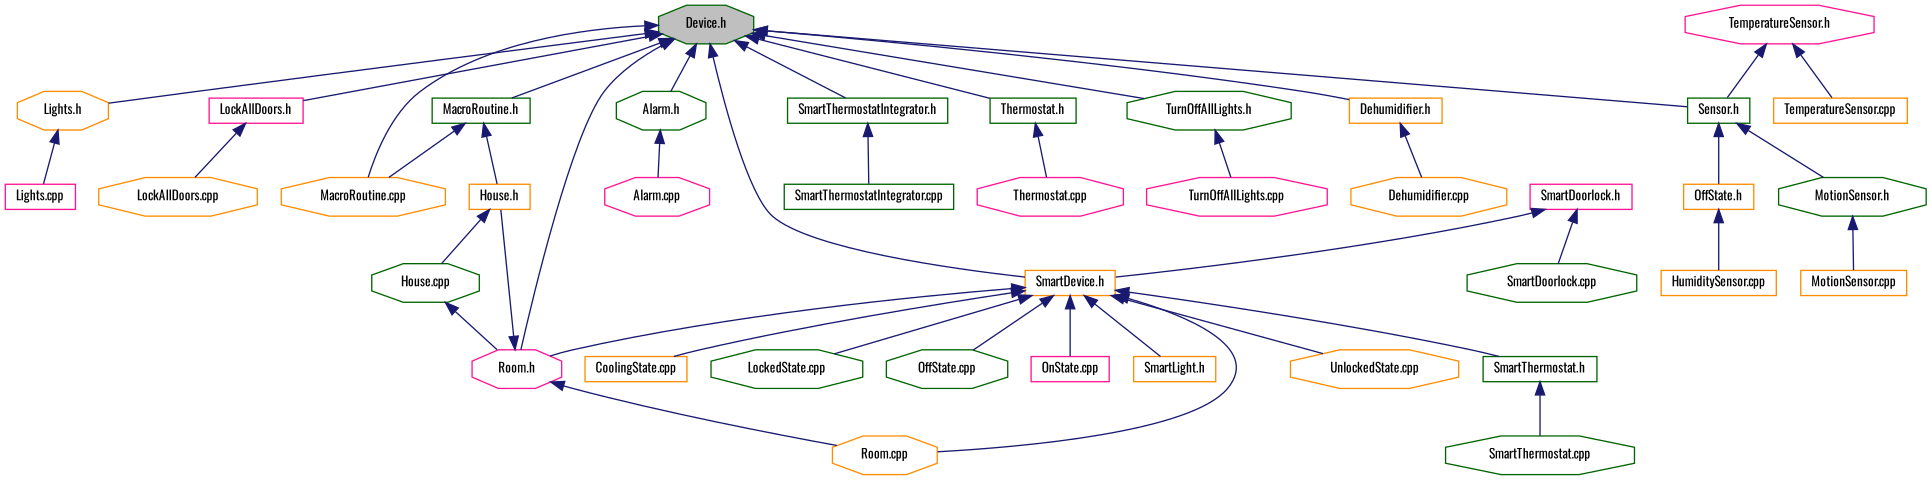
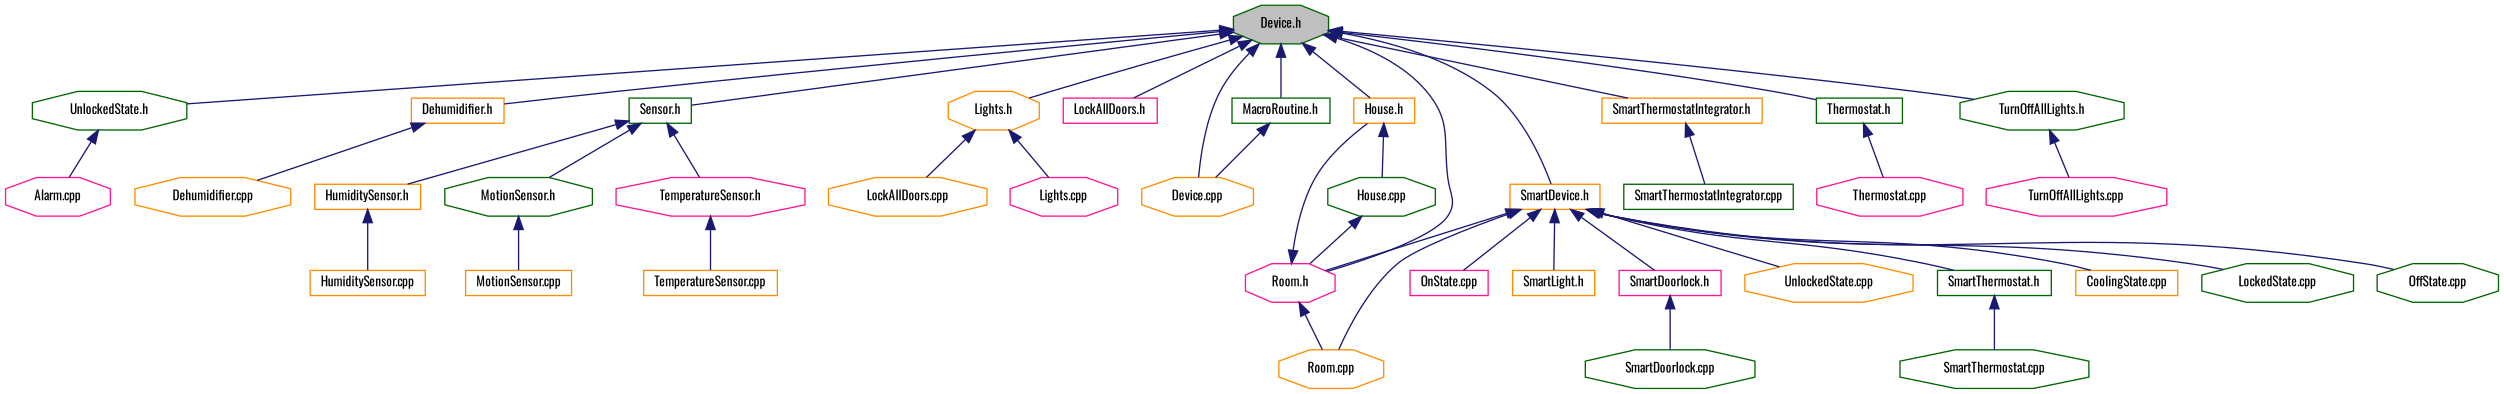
(1743, 76) -> (687, 156)
(661, 111) -> (110, 111)
(868, 111) -> (1682, 111)
(216, 155) -> (946, 159)
(492, 160) -> (1342, 75)
(40, 197) -> (1064, 197)
(363, 197) -> (1198, 197)
(1719, 197) -> (368, 197)
(1325, 250) -> (1618, 244)
